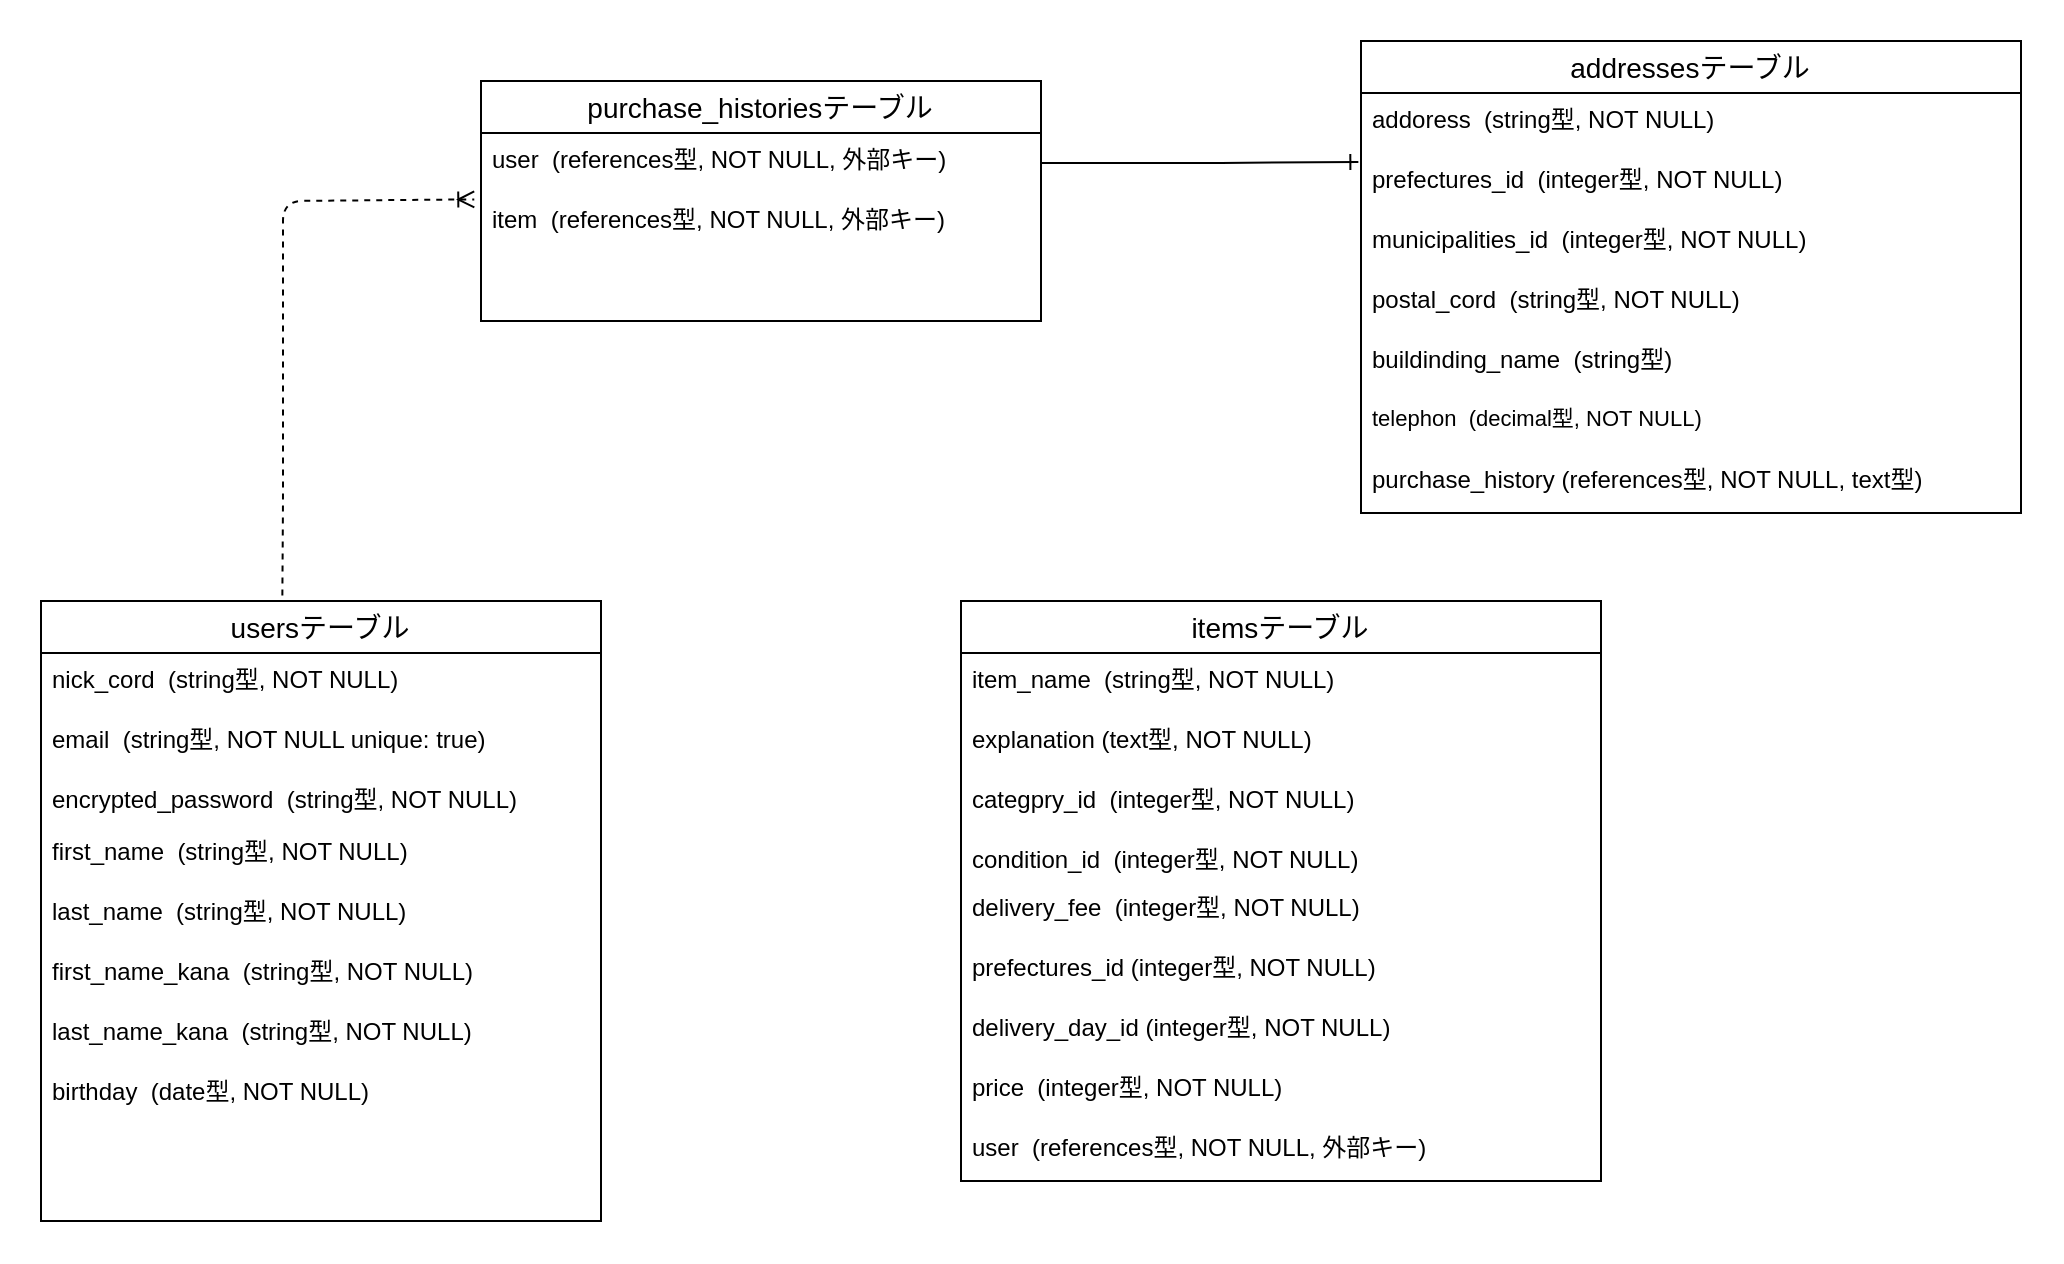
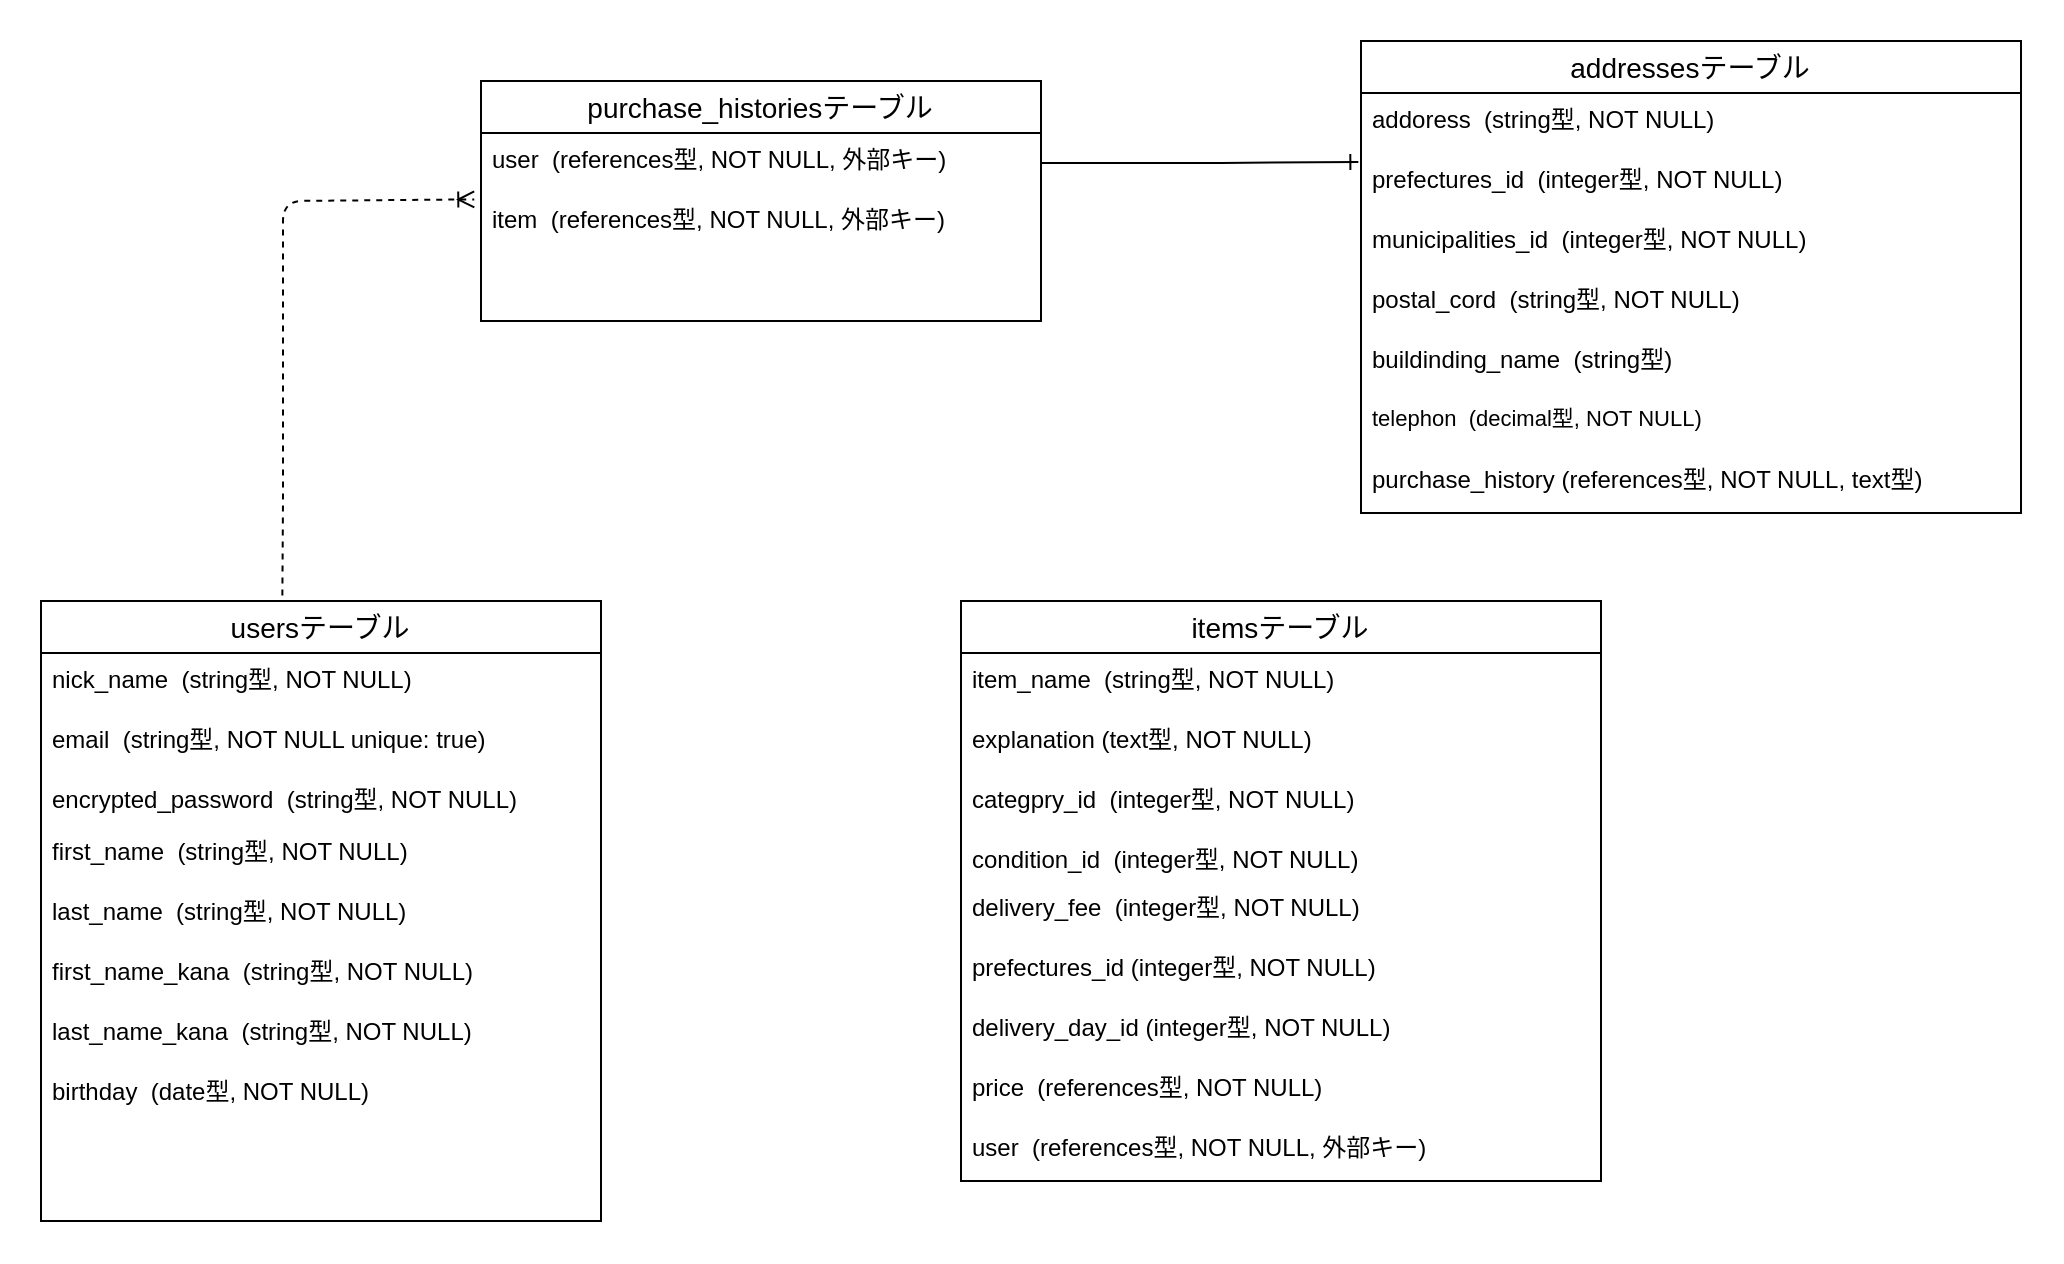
(240, 680) -> (240, 680)
(1140, 1088) -> (1163, 1088)
